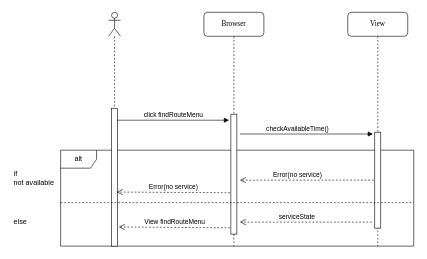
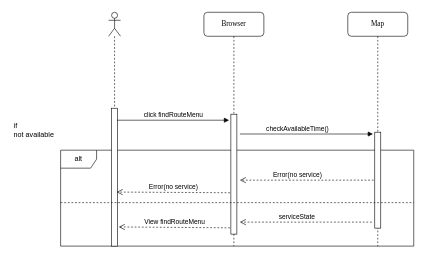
(378, 24) -> (378, 24)
(36, 177) -> (36, 129)
(24, 222) -> none
